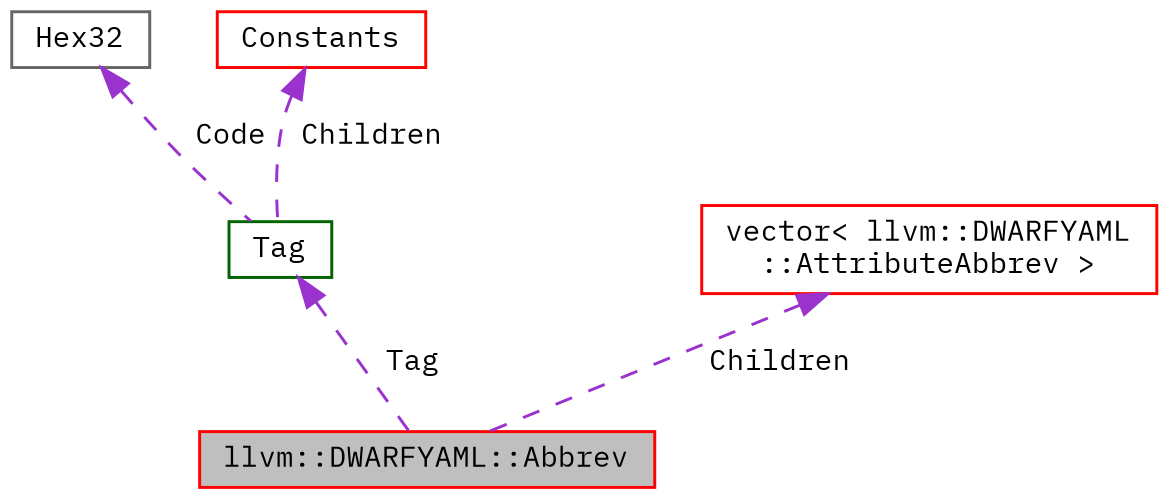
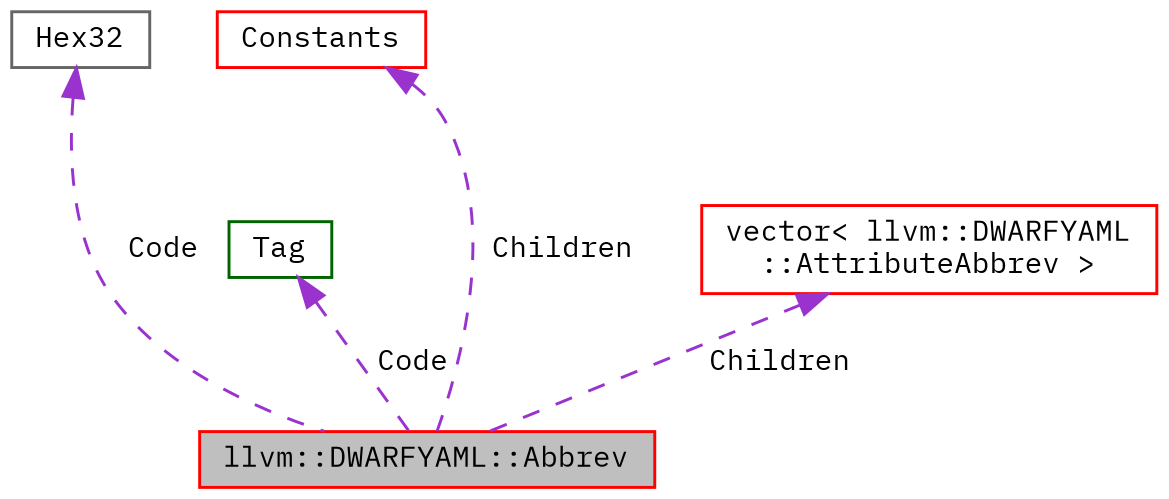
(183, 158) -> (128, 315)
(278, 158) -> (473, 251)
(405, 363) -> (405, 363)
